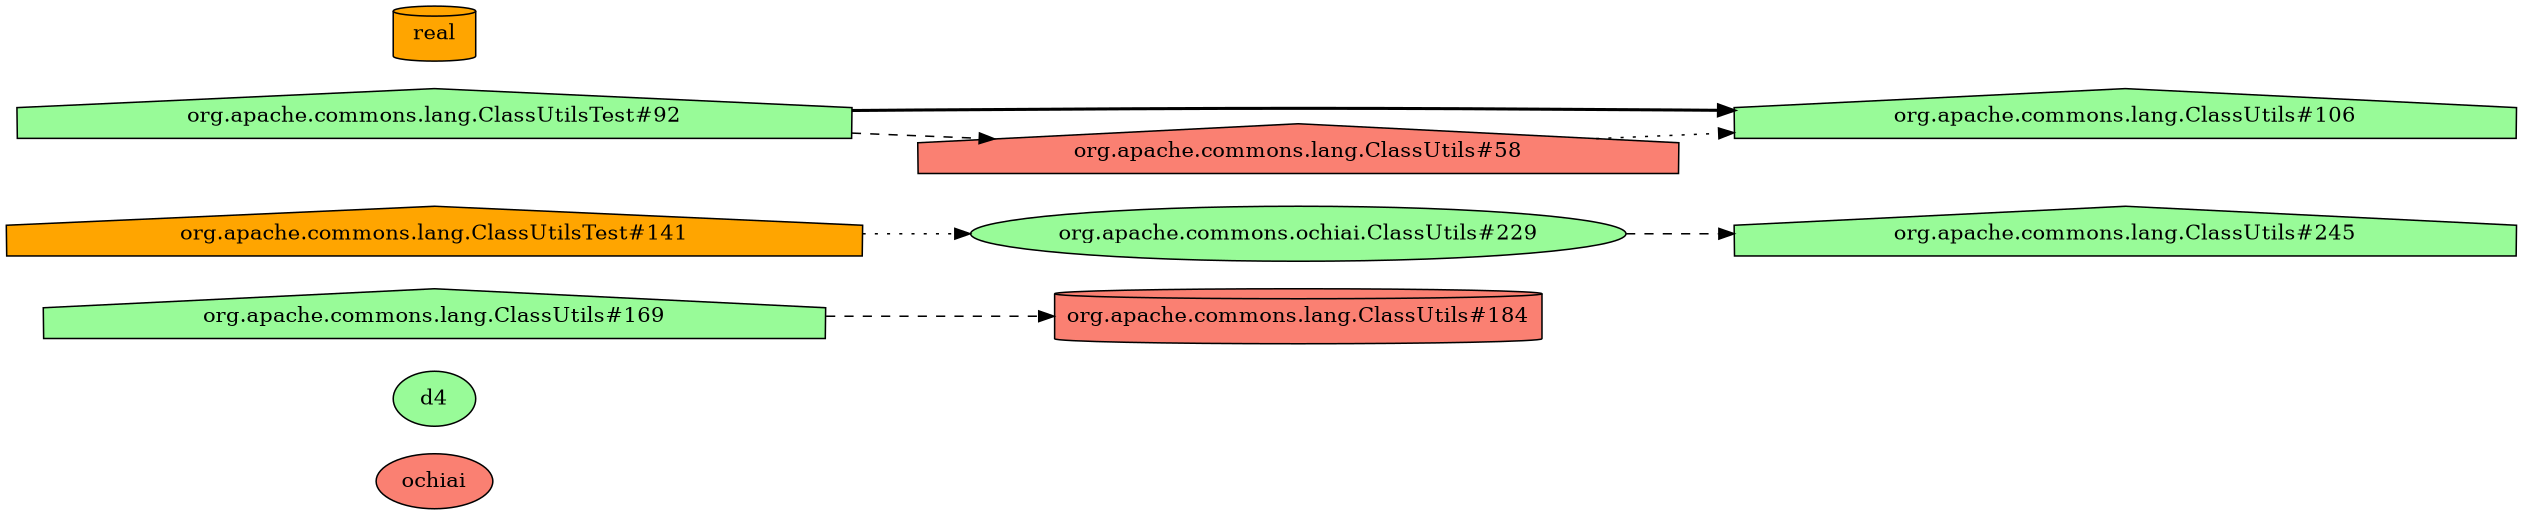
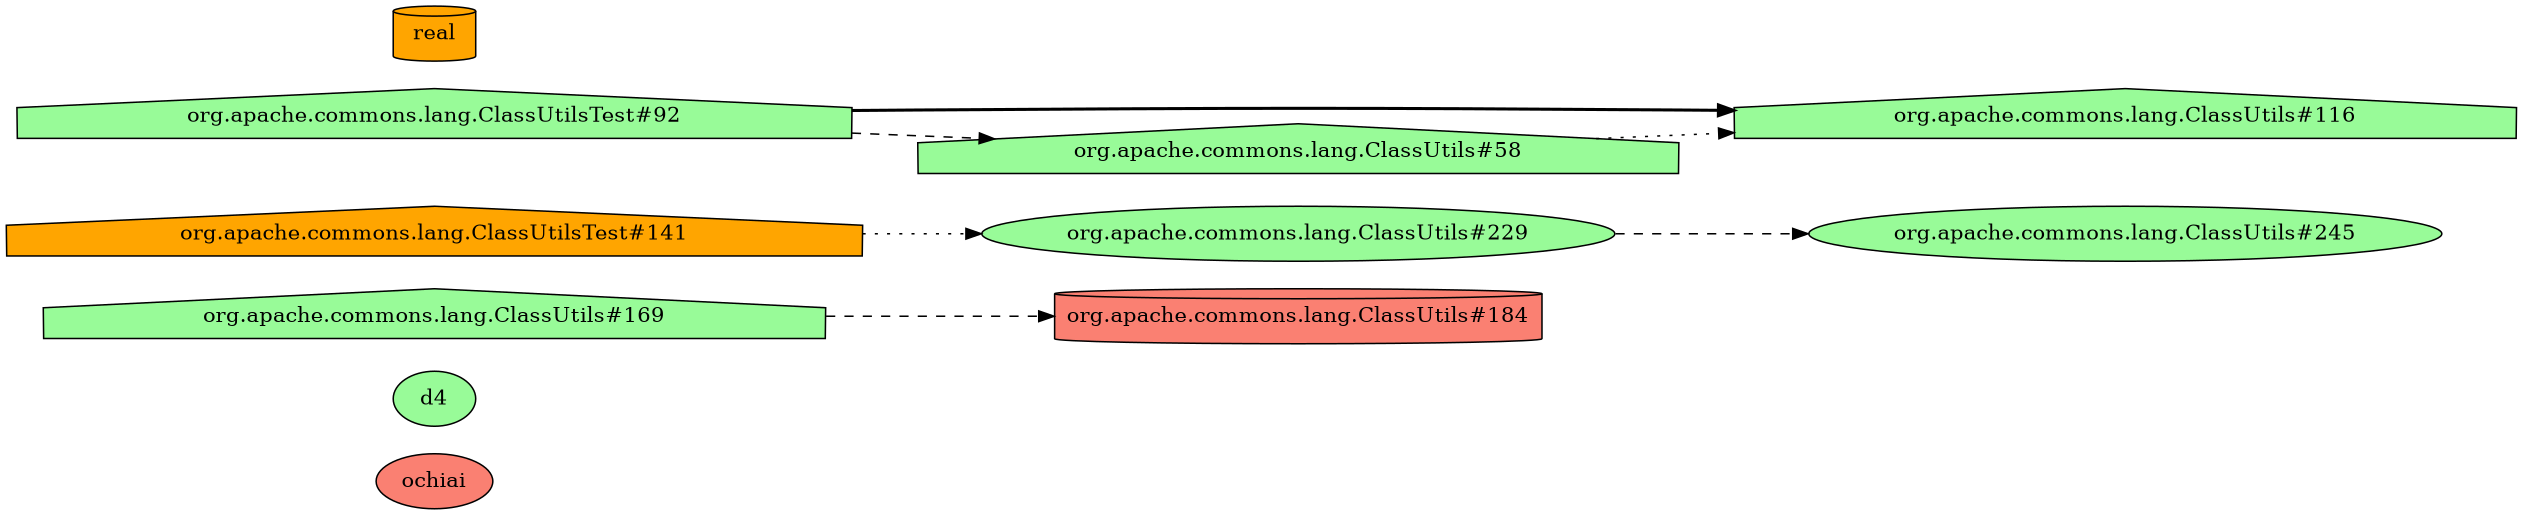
(2125, 116) -> (2125, 116)
(1298, 151) -> (1298, 151)
(1298, 234) -> (1298, 234)
(2125, 234) -> (2125, 234)
